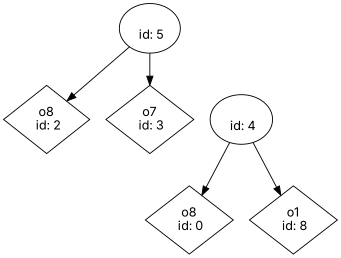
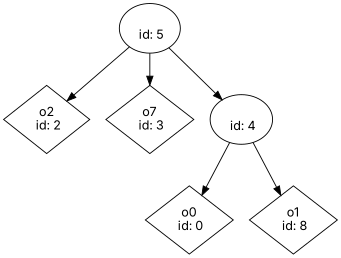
none -> (192, 71)
(47, 119) -> (47, 119)
(189, 220) -> (189, 220)
